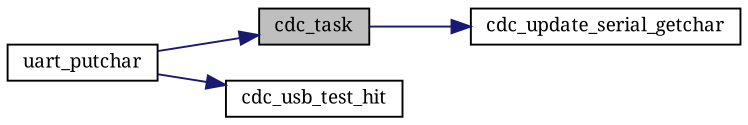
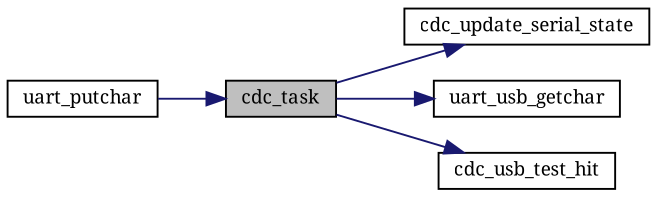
(606, 27) -> (527, 27)
(182, 78) -> (391, 131)
none -> (527, 99)
